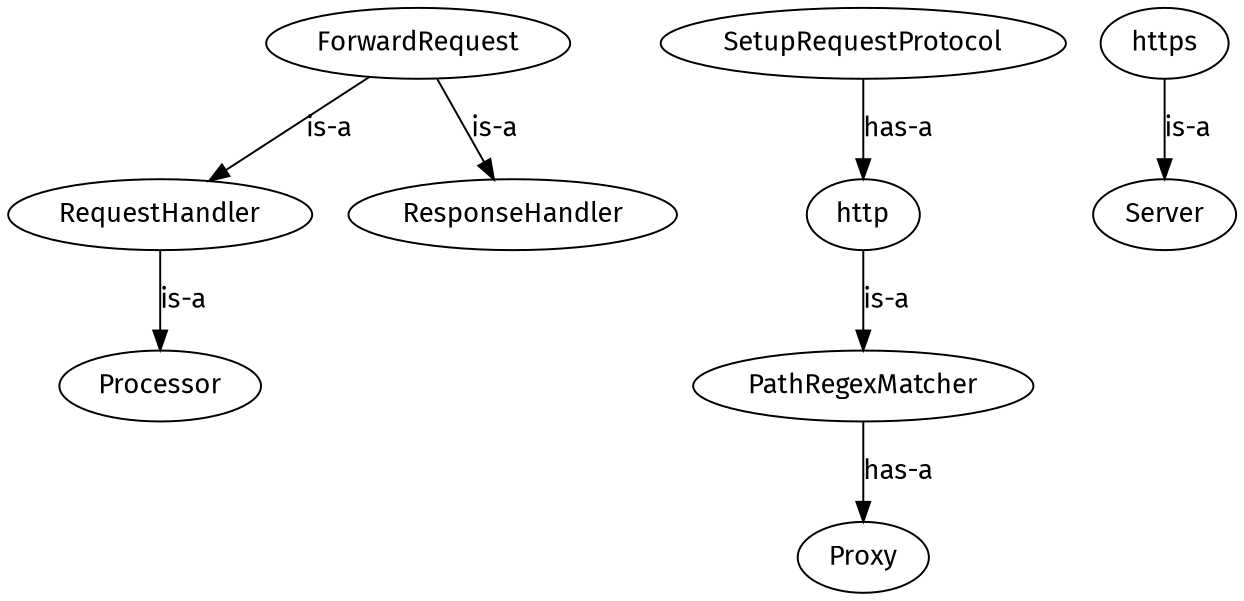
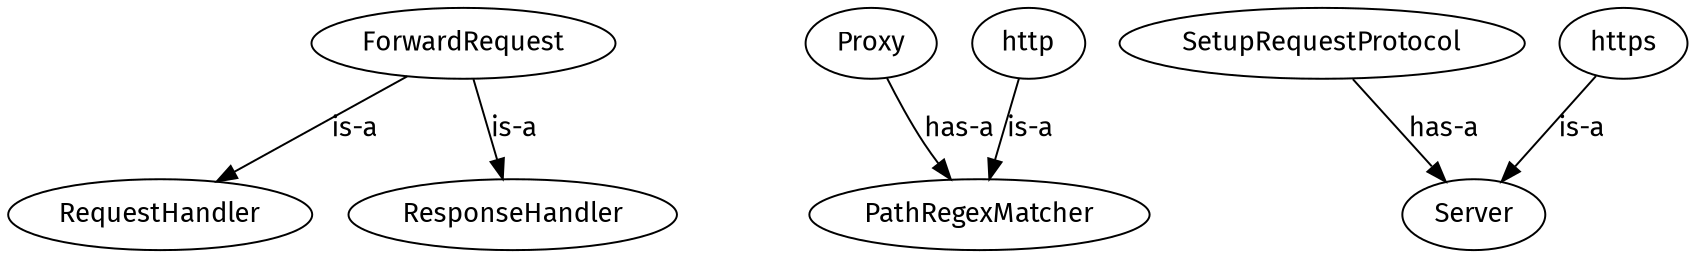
(863, 119) -> (1392, 123)
(160, 386) -> none
(863, 462) -> (911, 122)
